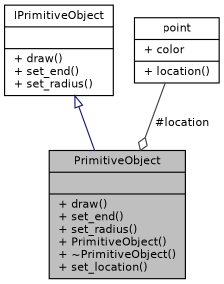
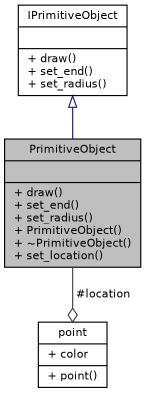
(177, 72) -> (73, 376)
(155, 110) -> (73, 288)
